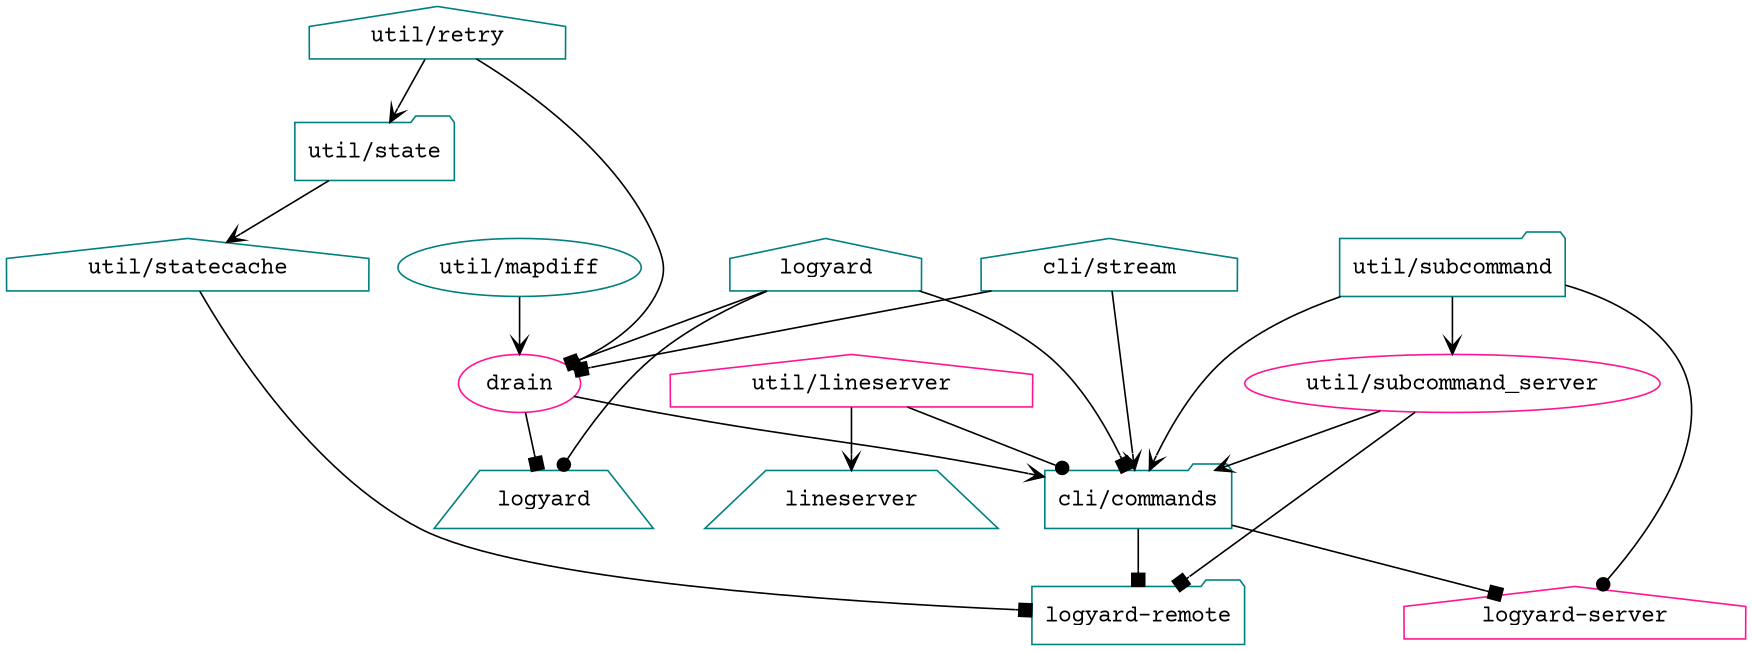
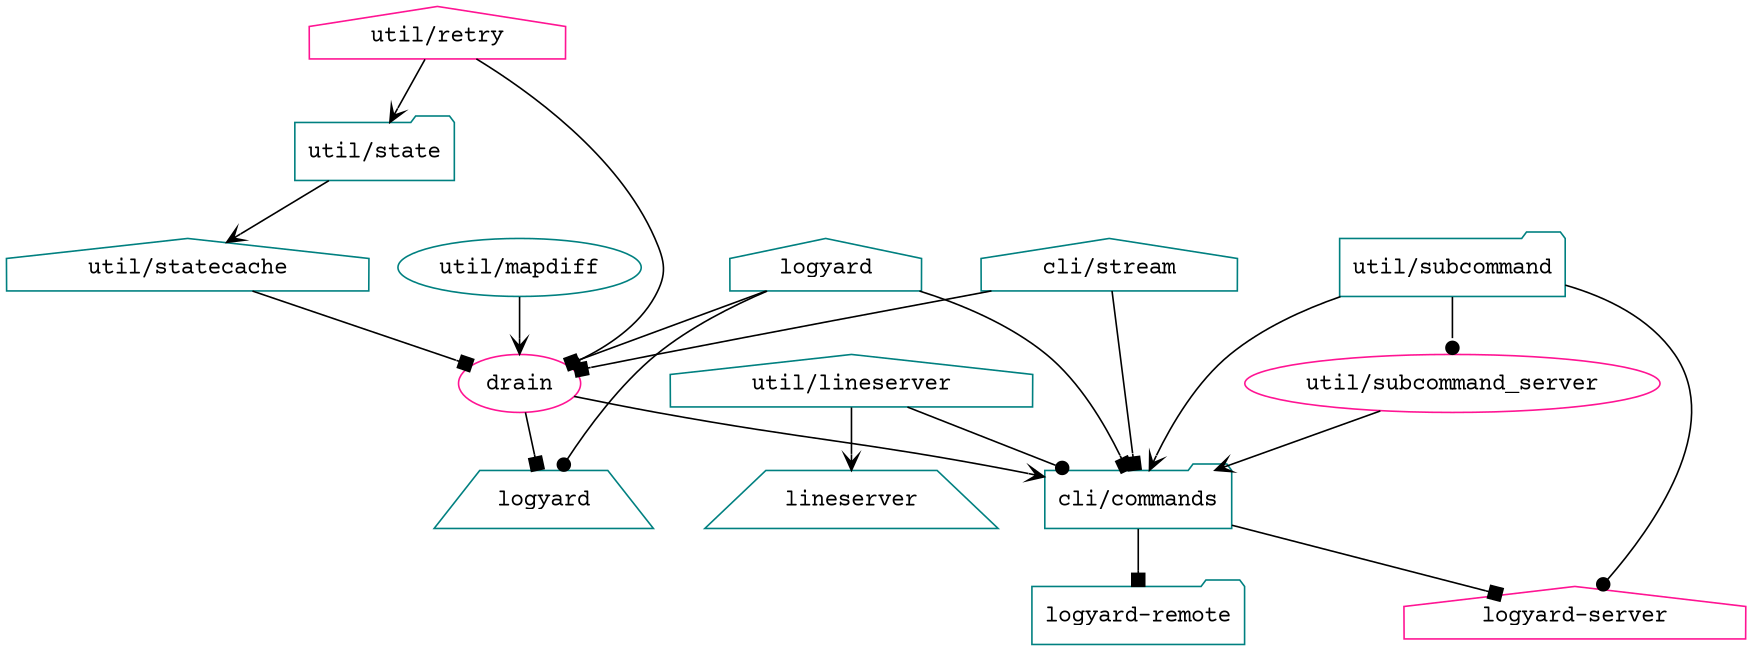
(437, 35) -> (437, 35)
(1452, 318) -> (1452, 318)
(1122, 372) -> (1122, 372)
(851, 383) -> (851, 383)
(1302, 494) -> none
(552, 566) -> (354, 326)
